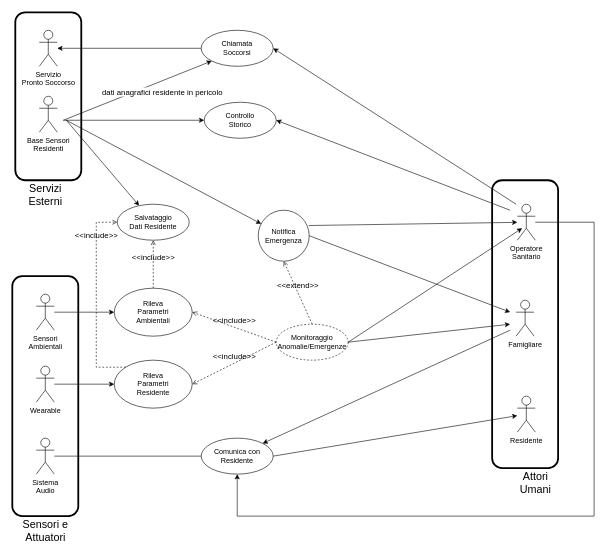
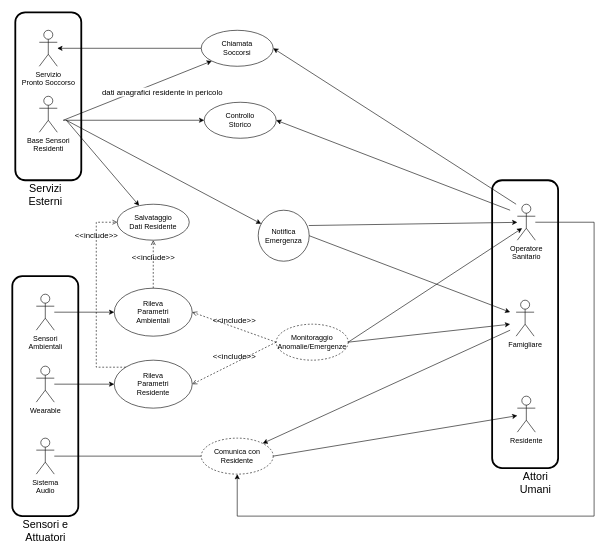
(294, 283) -> none
(237, 456) -> (237, 456)
